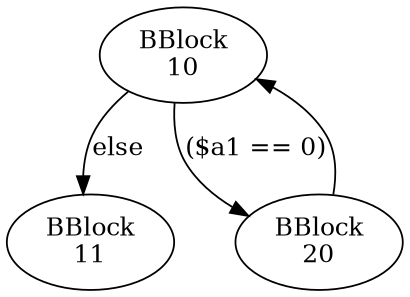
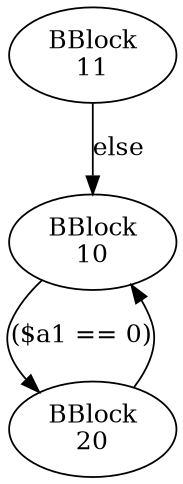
(96, 129) -> (93, 139)
